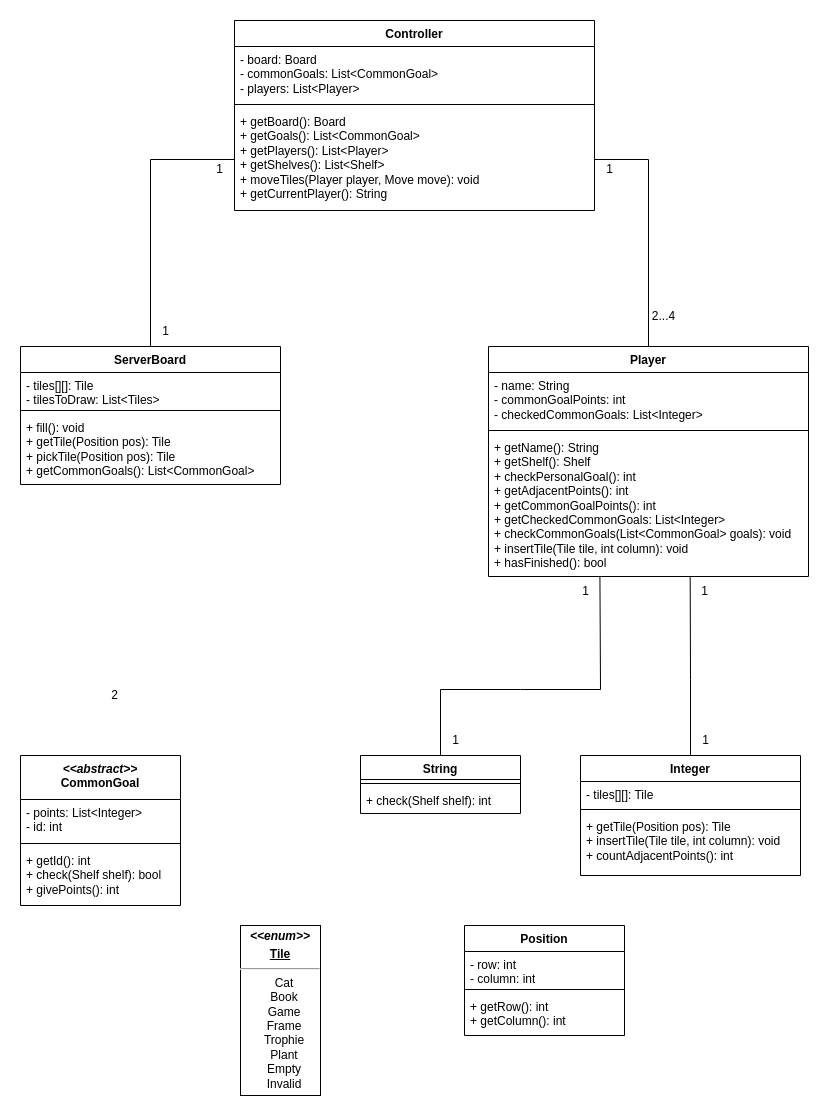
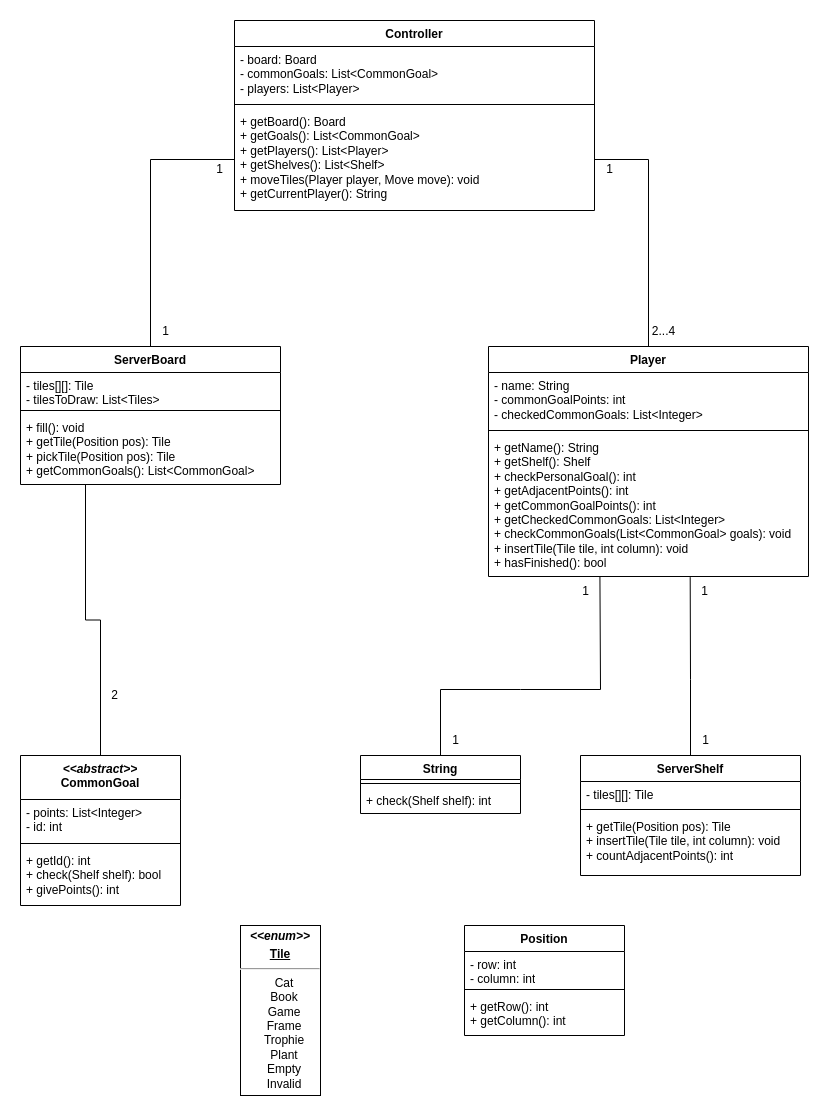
(664, 317) -> (664, 332)
none -> (94, 620)
(691, 770) -> (691, 770)
